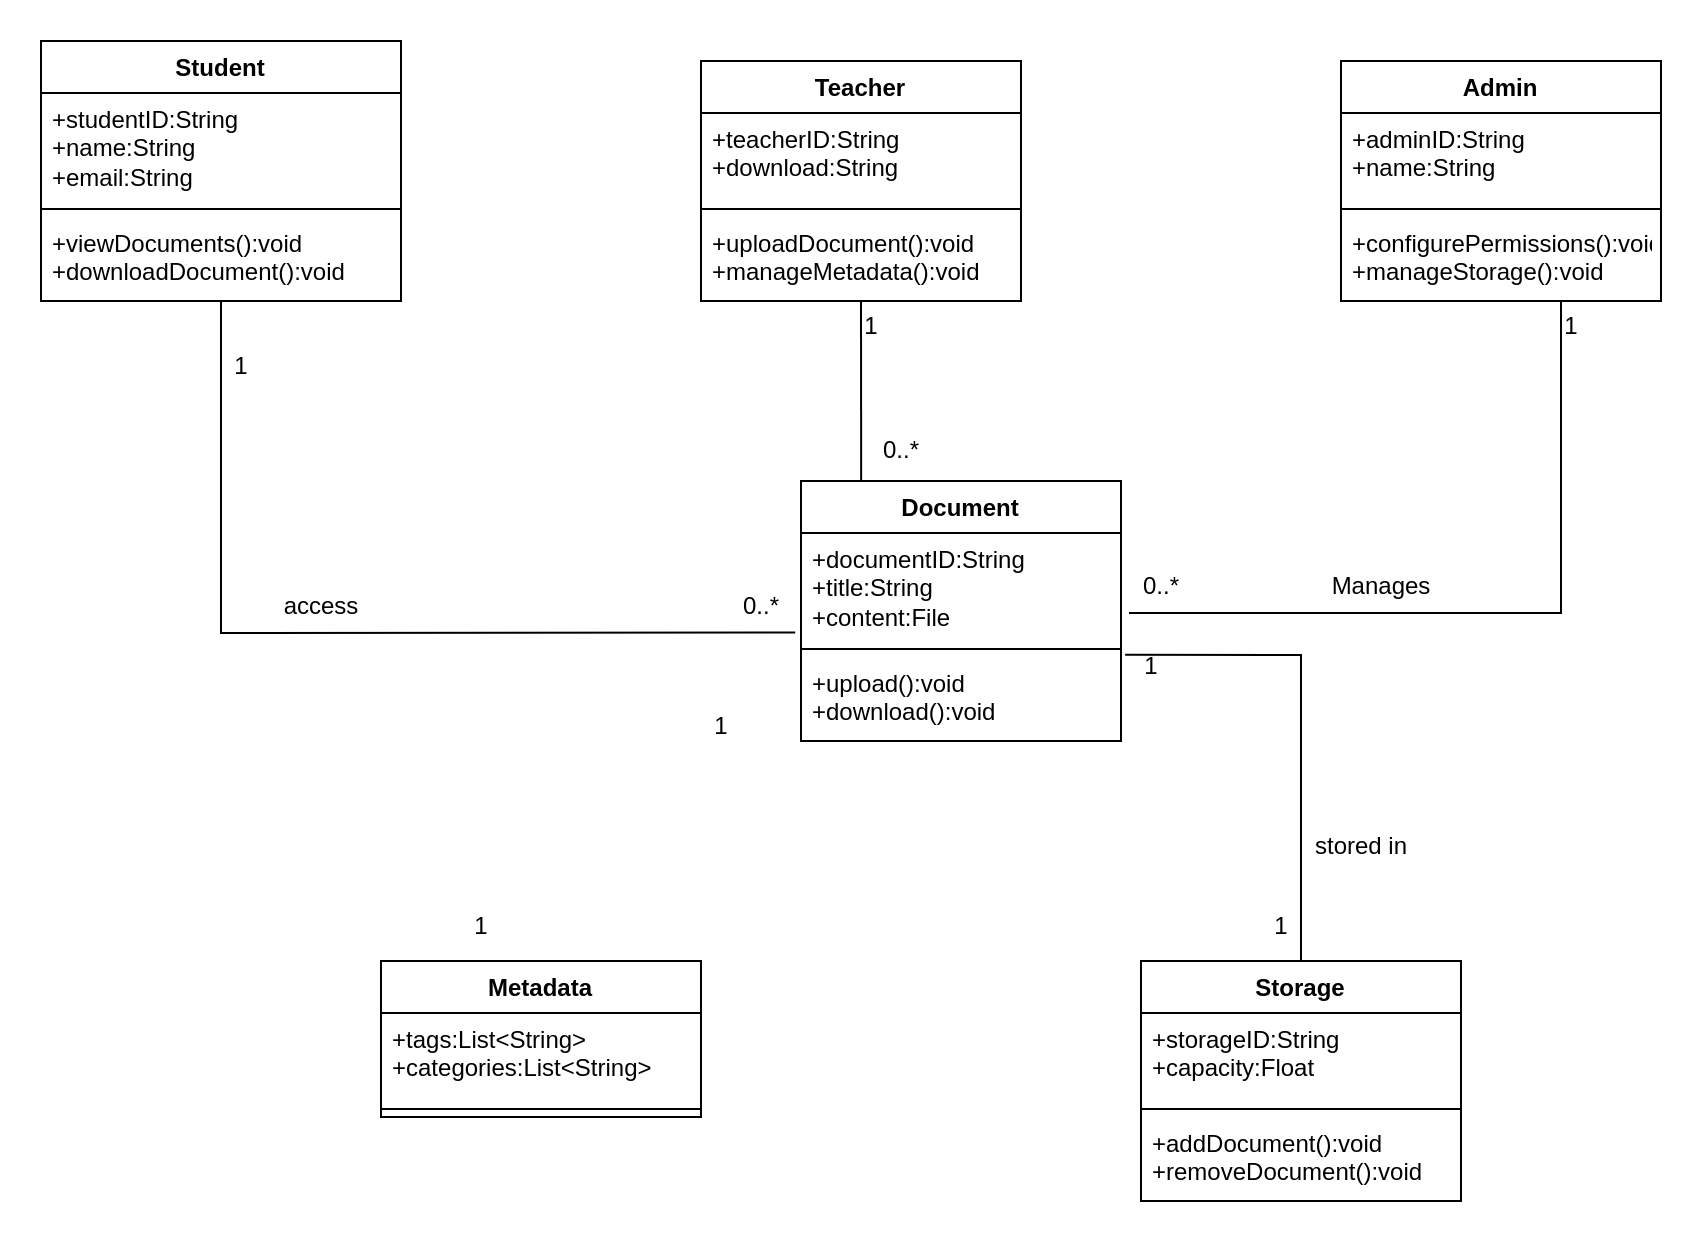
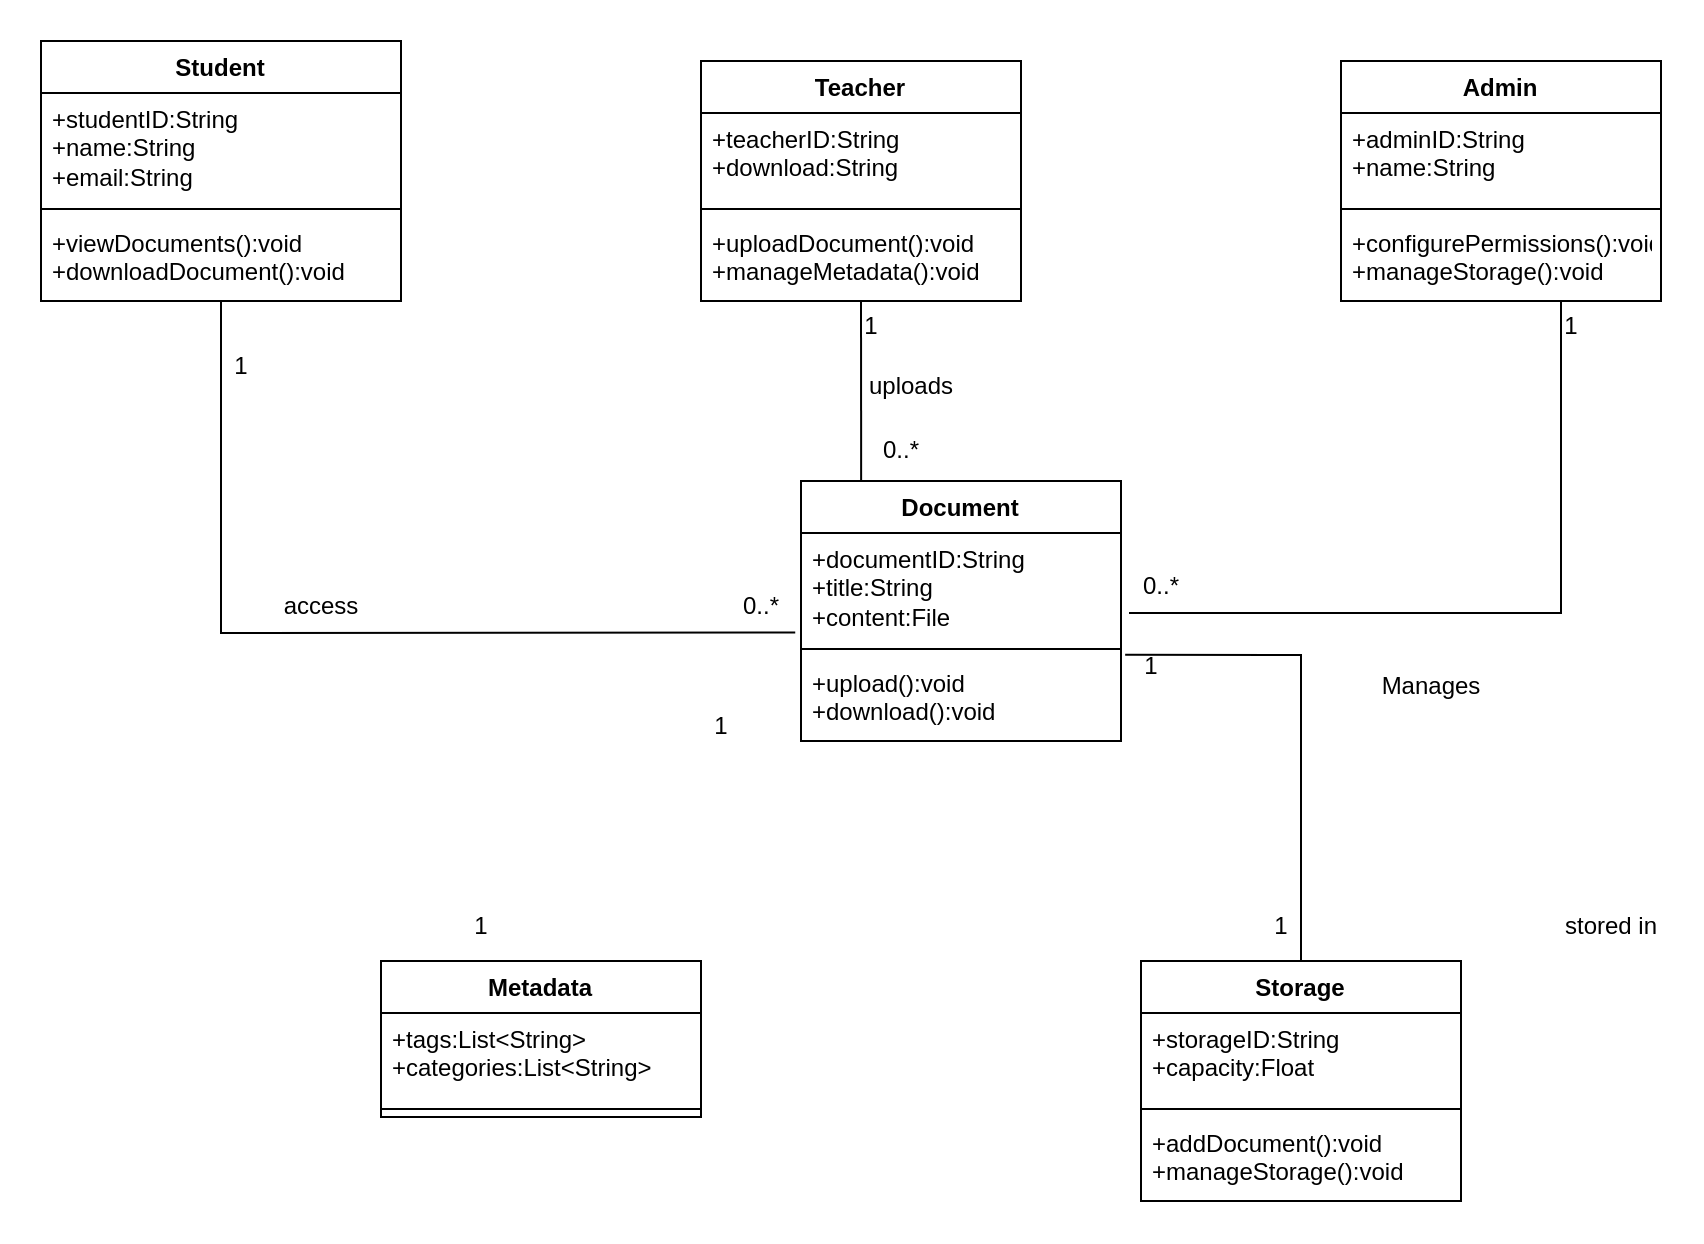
none -> (911, 387)
(1381, 587) -> (1431, 687)
(1361, 847) -> (1611, 927)
(1295, 1160) -> (1288, 1160)
